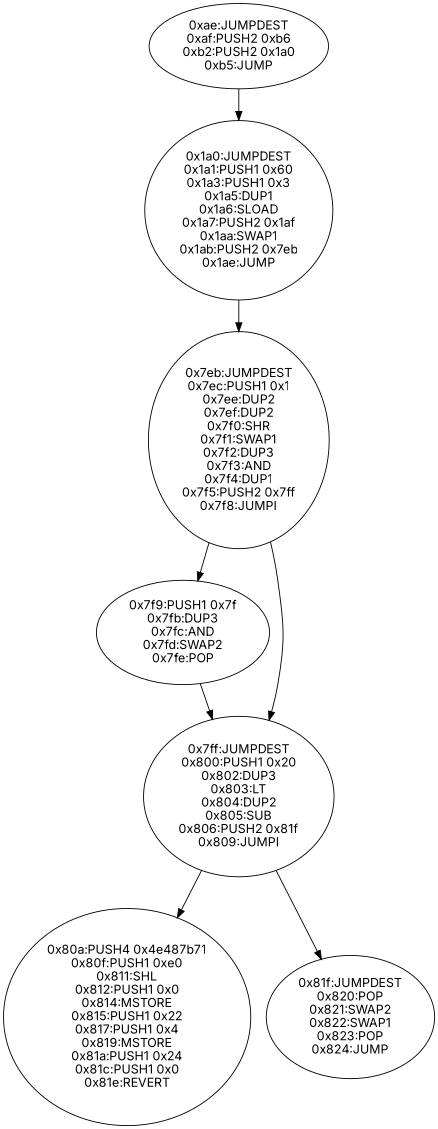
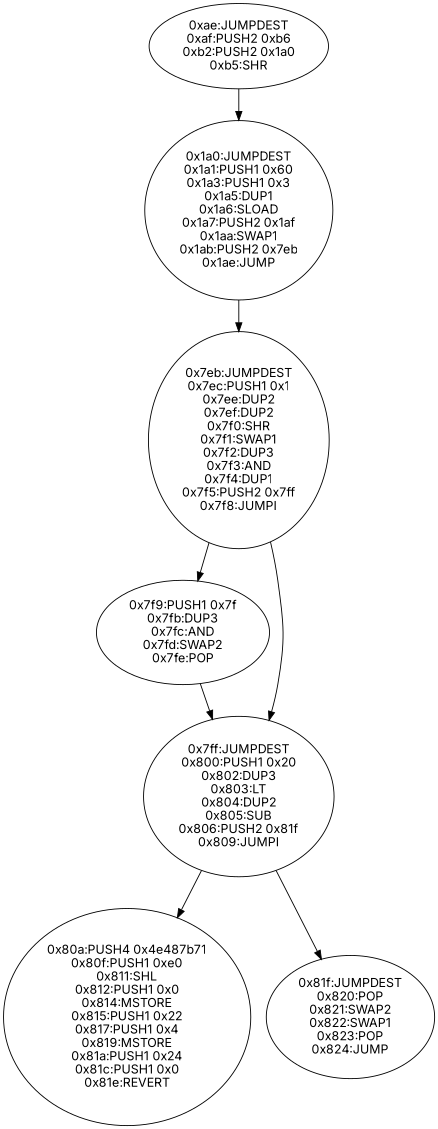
(239, 46) -> (239, 46)
